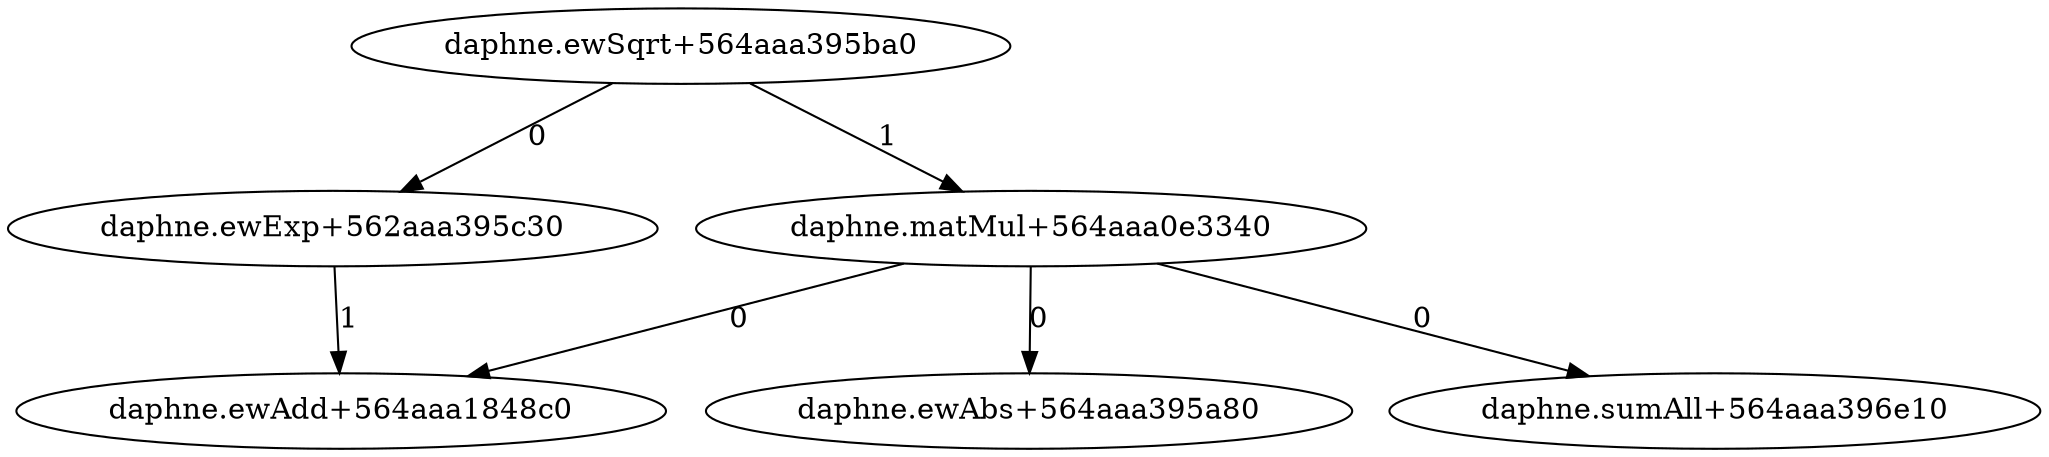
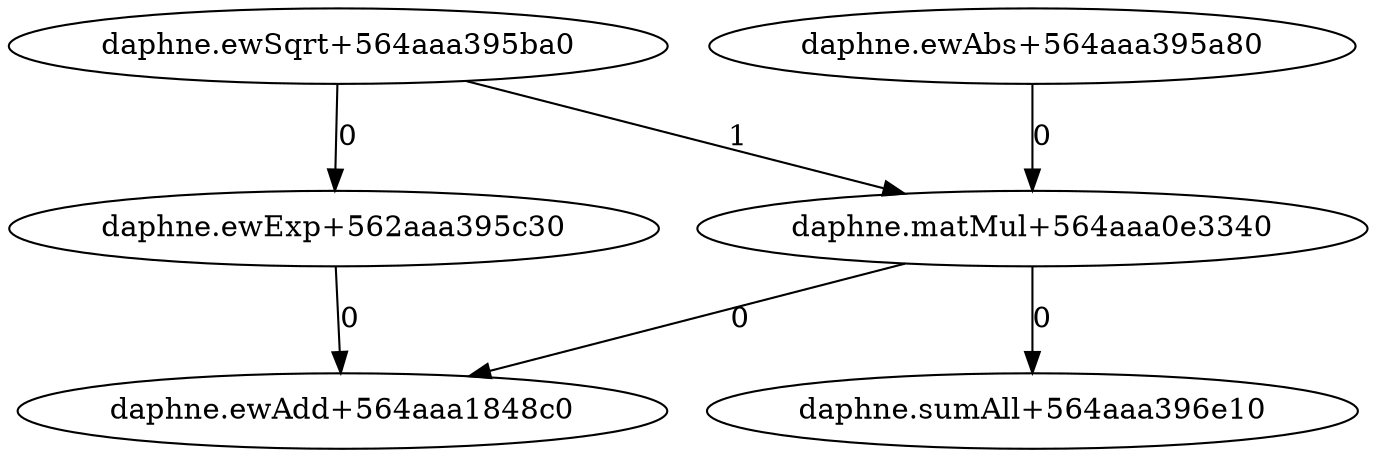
(1030, 309) -> (1032, 127)
(350, 320) -> (351, 320)
